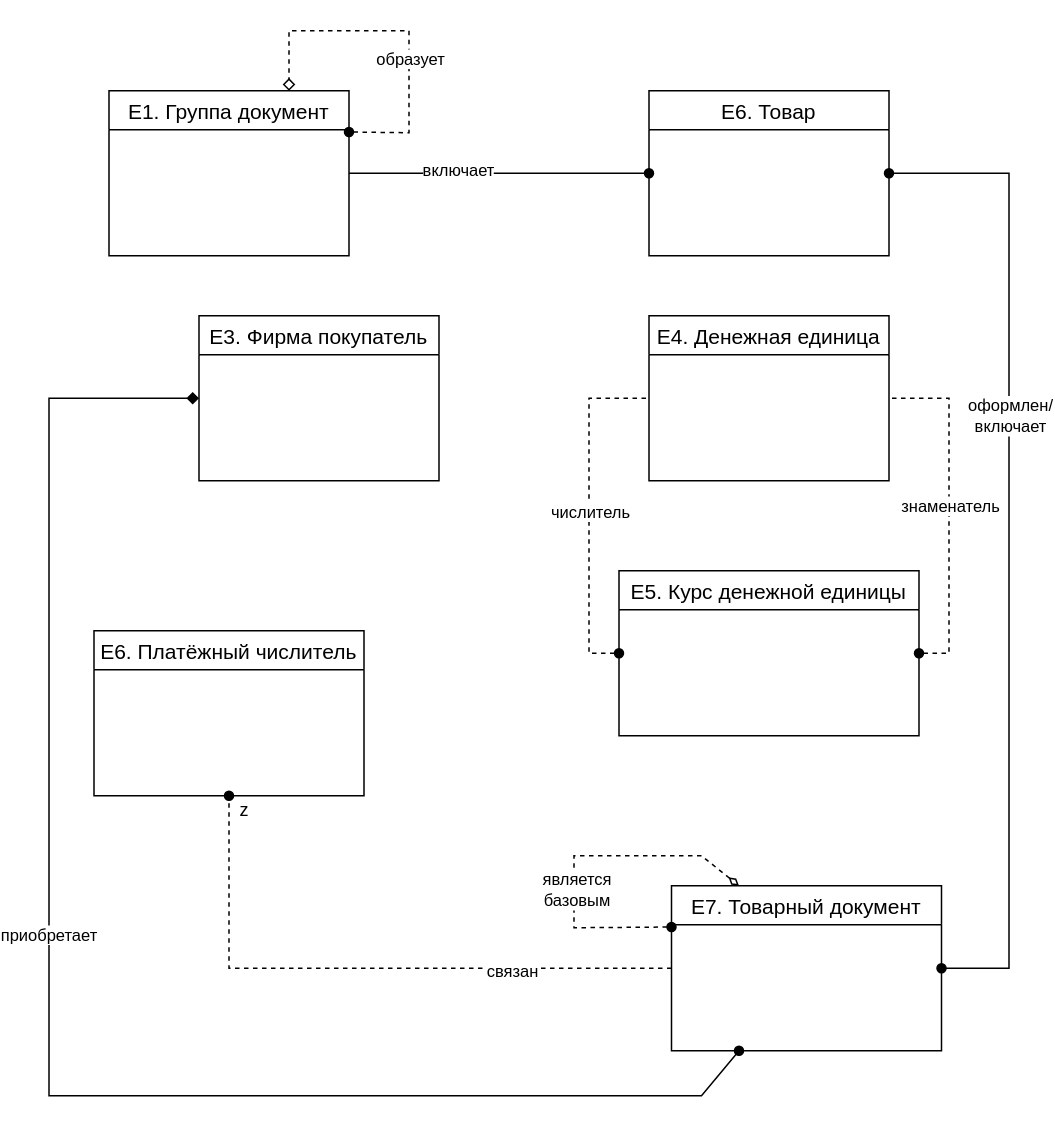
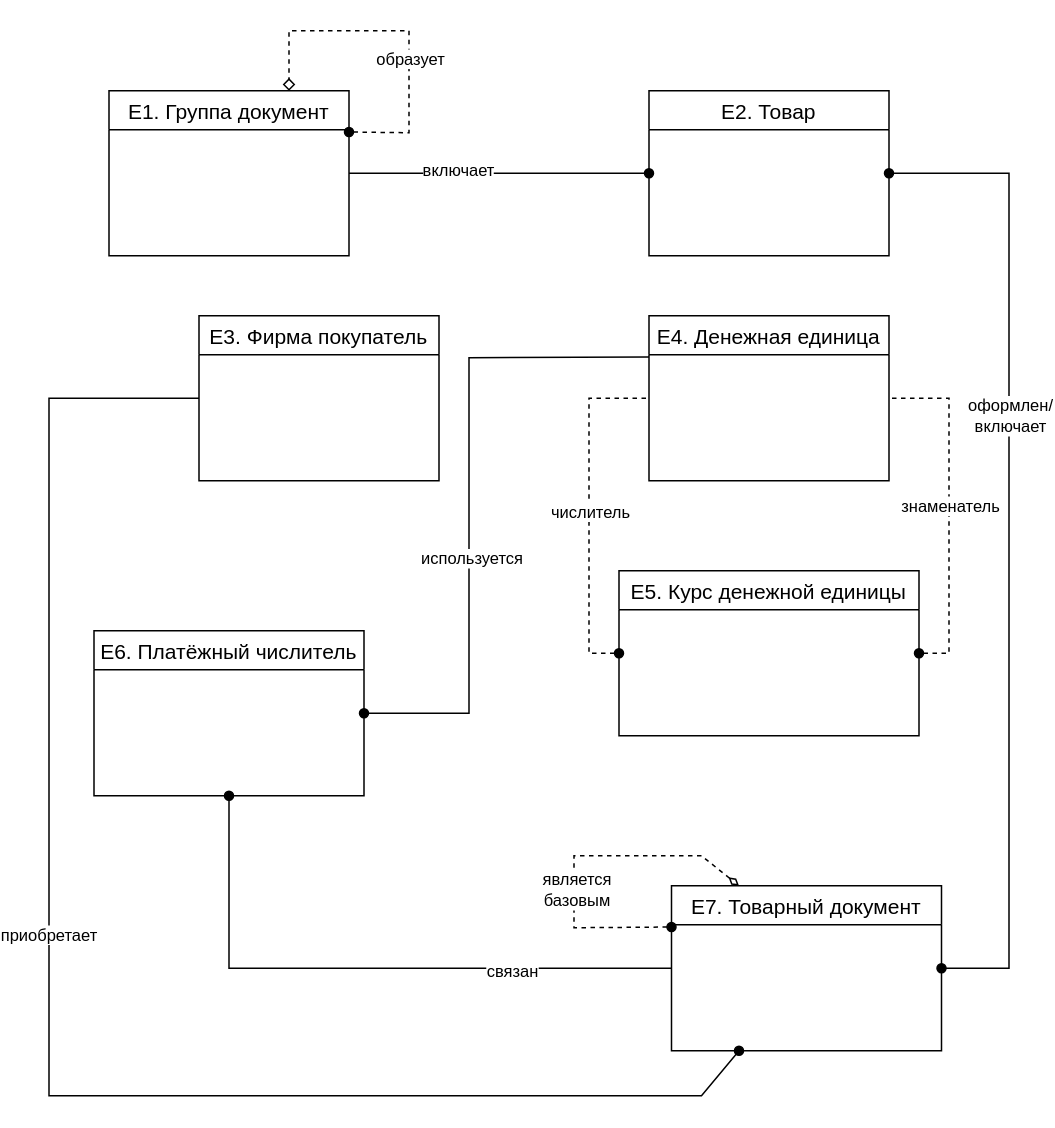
(768, 112) -> (768, 112)
(186, 398) -> (191, 398)
none -> (469, 497)
(244, 811) -> none
(274, 968) -> (274, 968)
